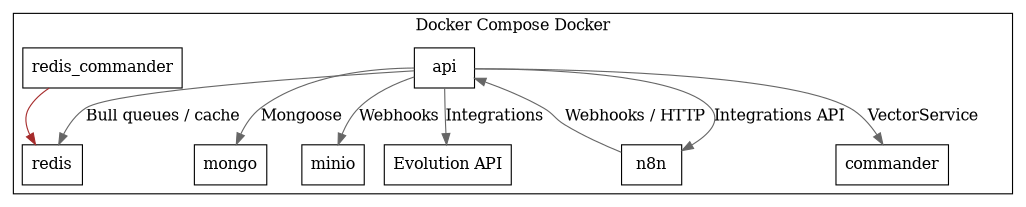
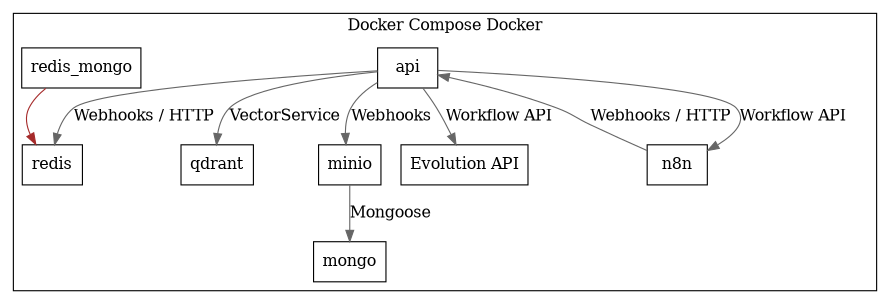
(102, 68) -> (81, 68)
(305, 85) -> (350, 208)
(163, 116) -> (144, 116)
(495, 116) -> (499, 116)
(780, 116) -> (793, 116)
(892, 165) -> (217, 165)
